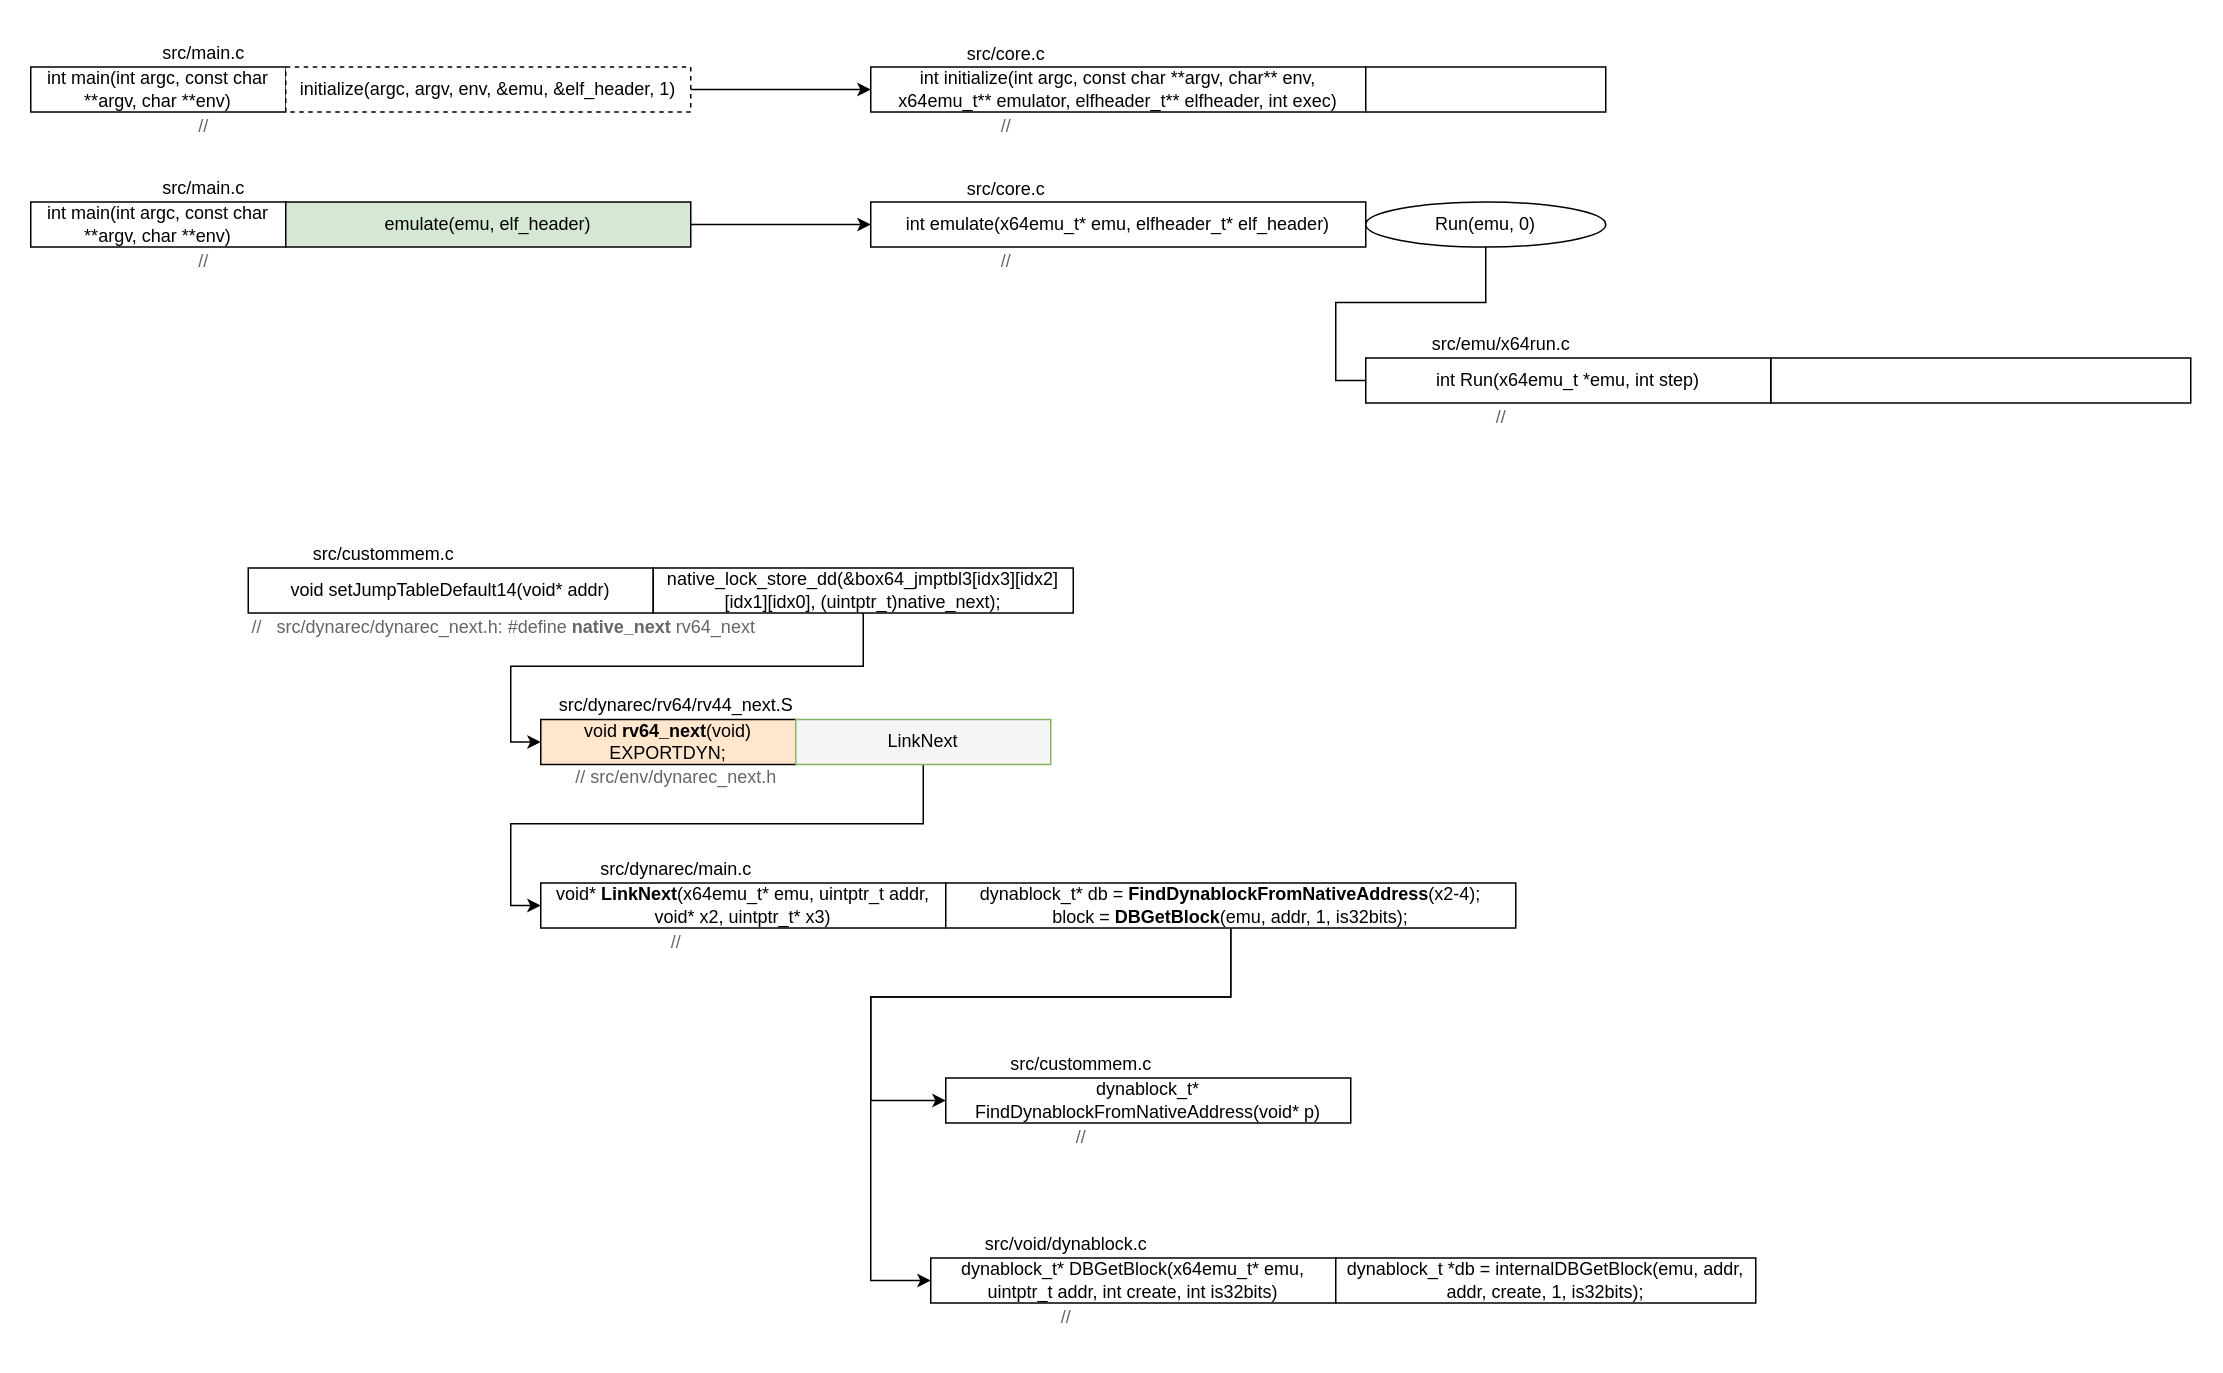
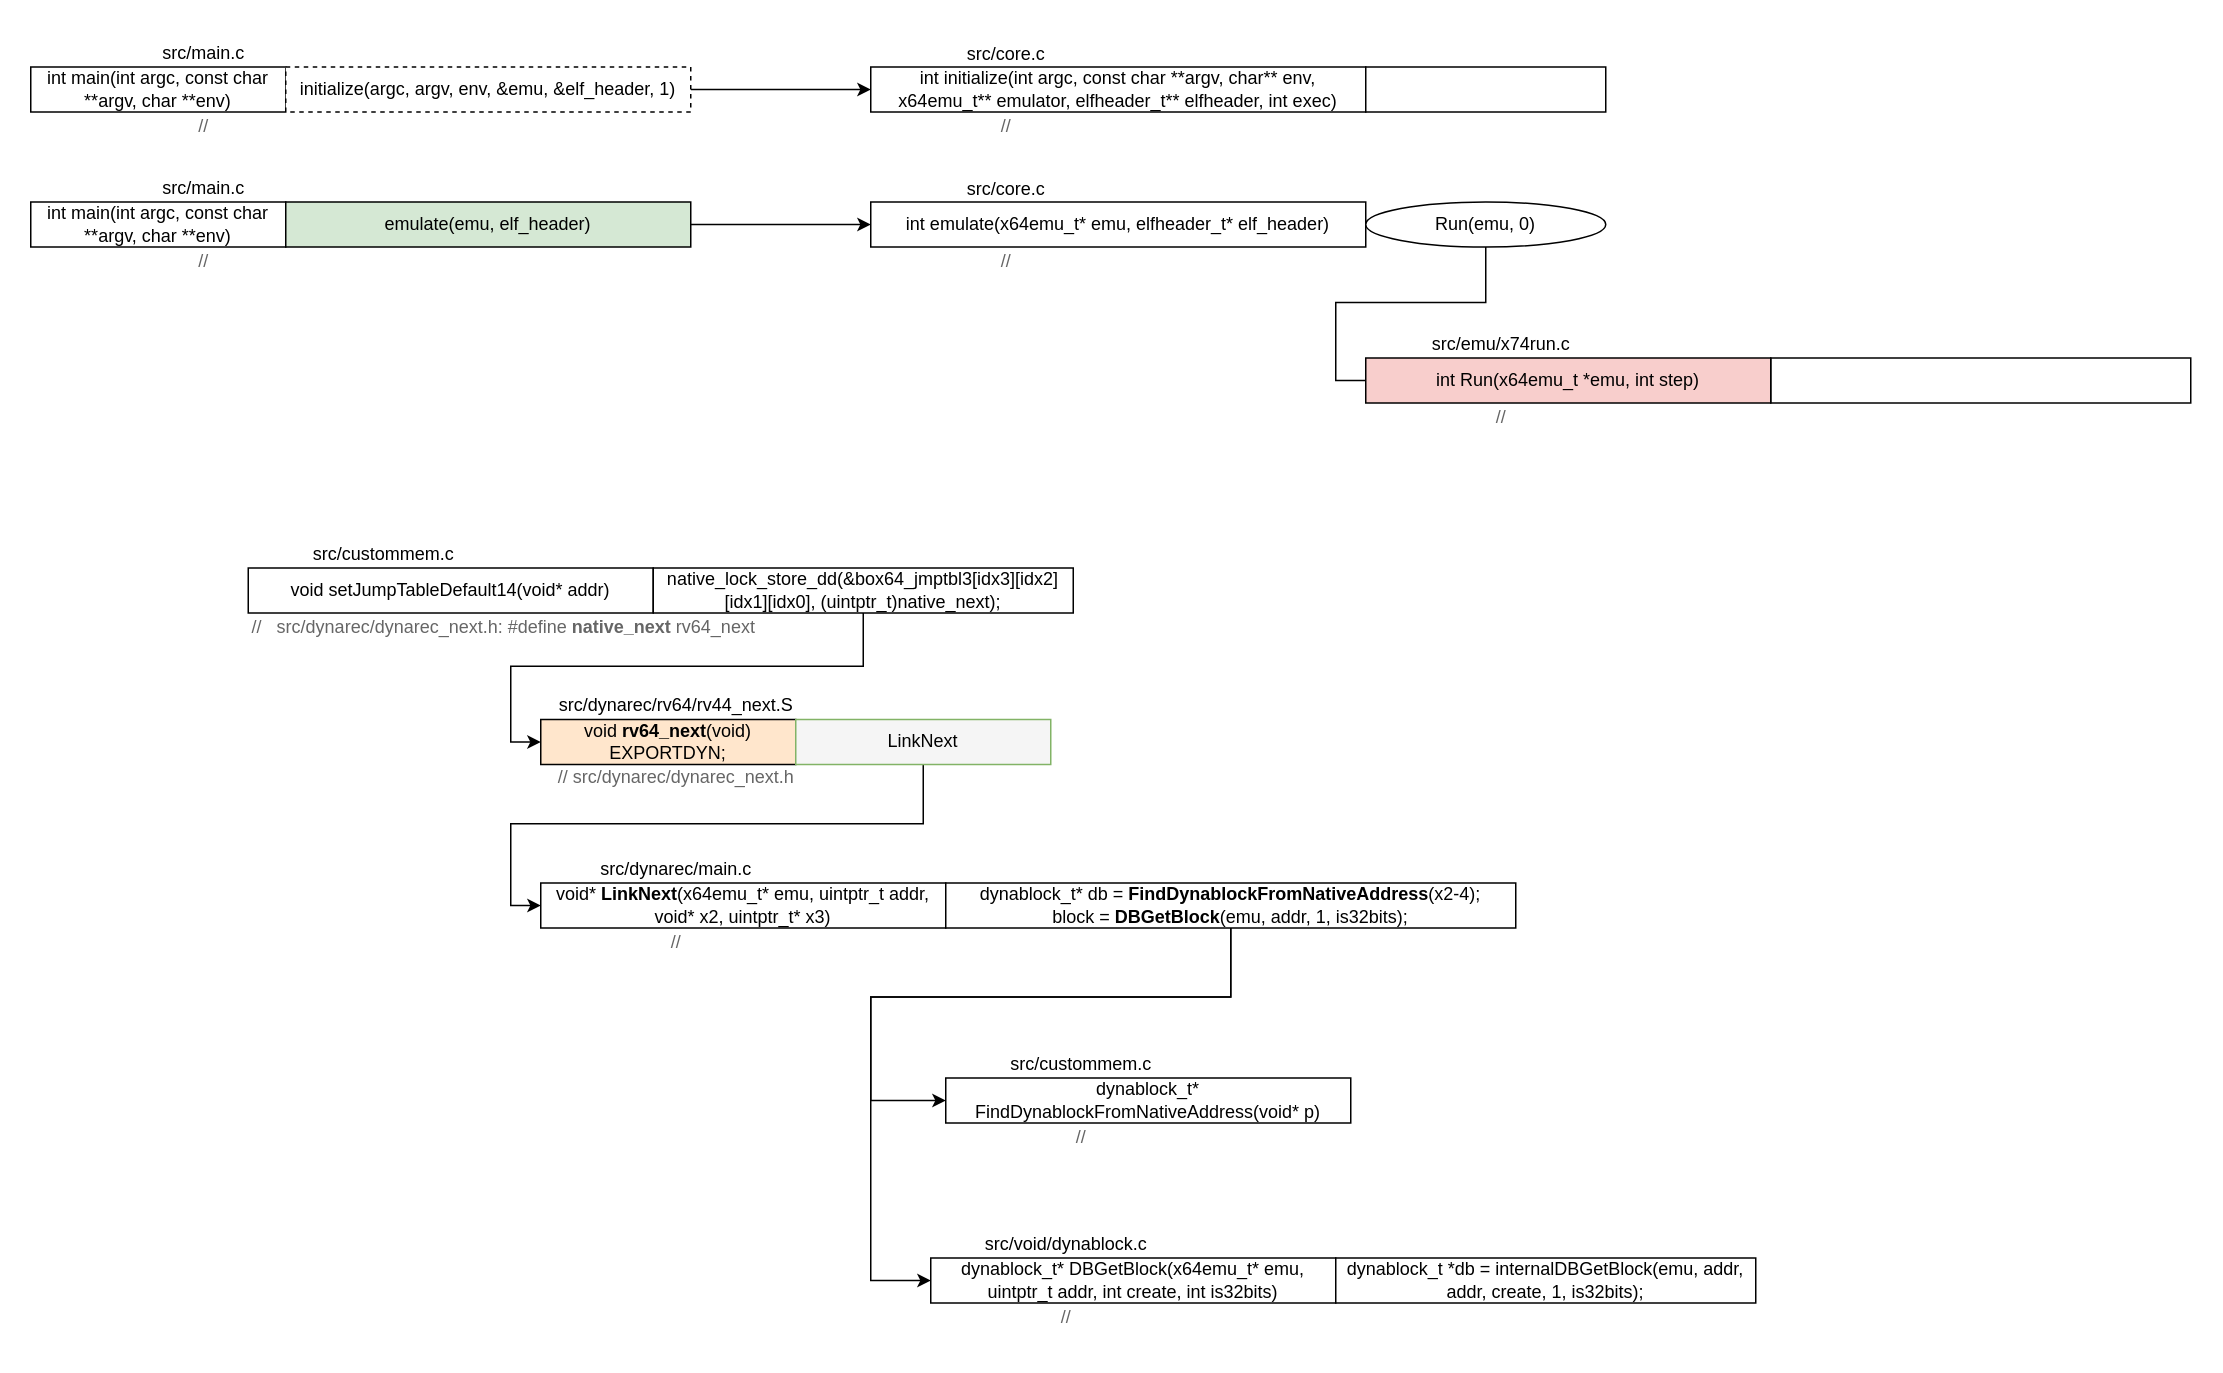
(1502, 344) -> (1502, 344)
(1568, 380) -> (1568, 380)
(677, 778) -> (677, 778)
